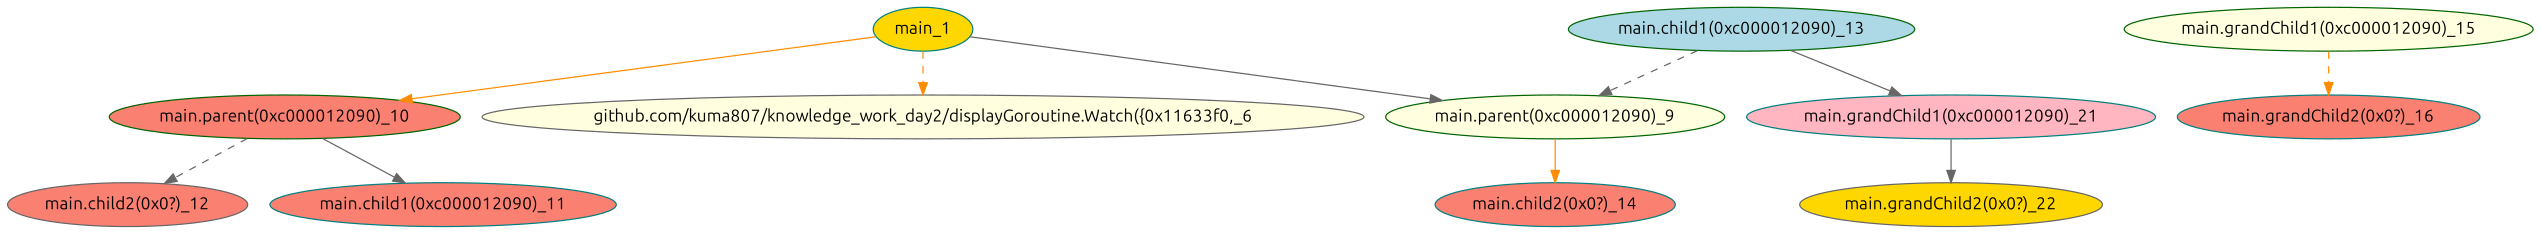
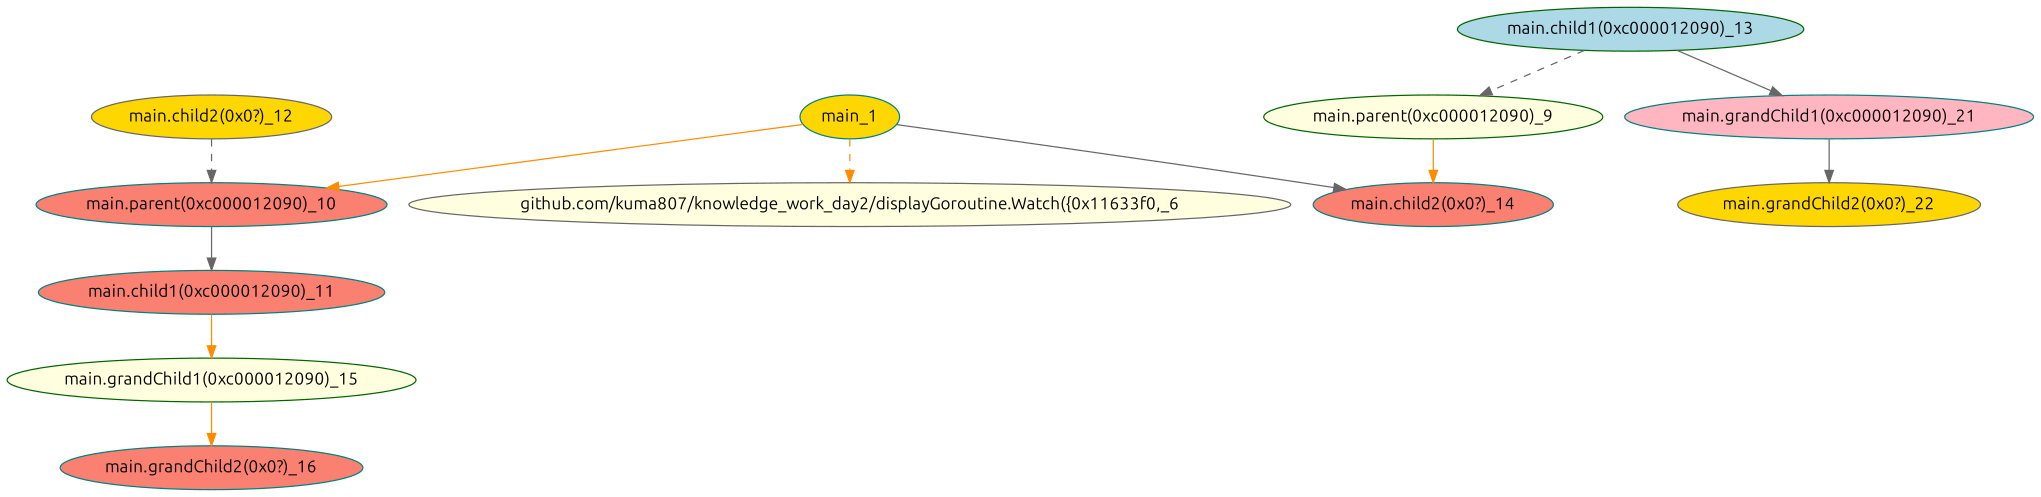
(2329, 67) -> (212, 418)
(1200, 68) -> (1115, 155)
(285, 117) -> (212, 205)
(211, 158) -> (212, 155)
(128, 205) -> (212, 117)
none -> (212, 330)
